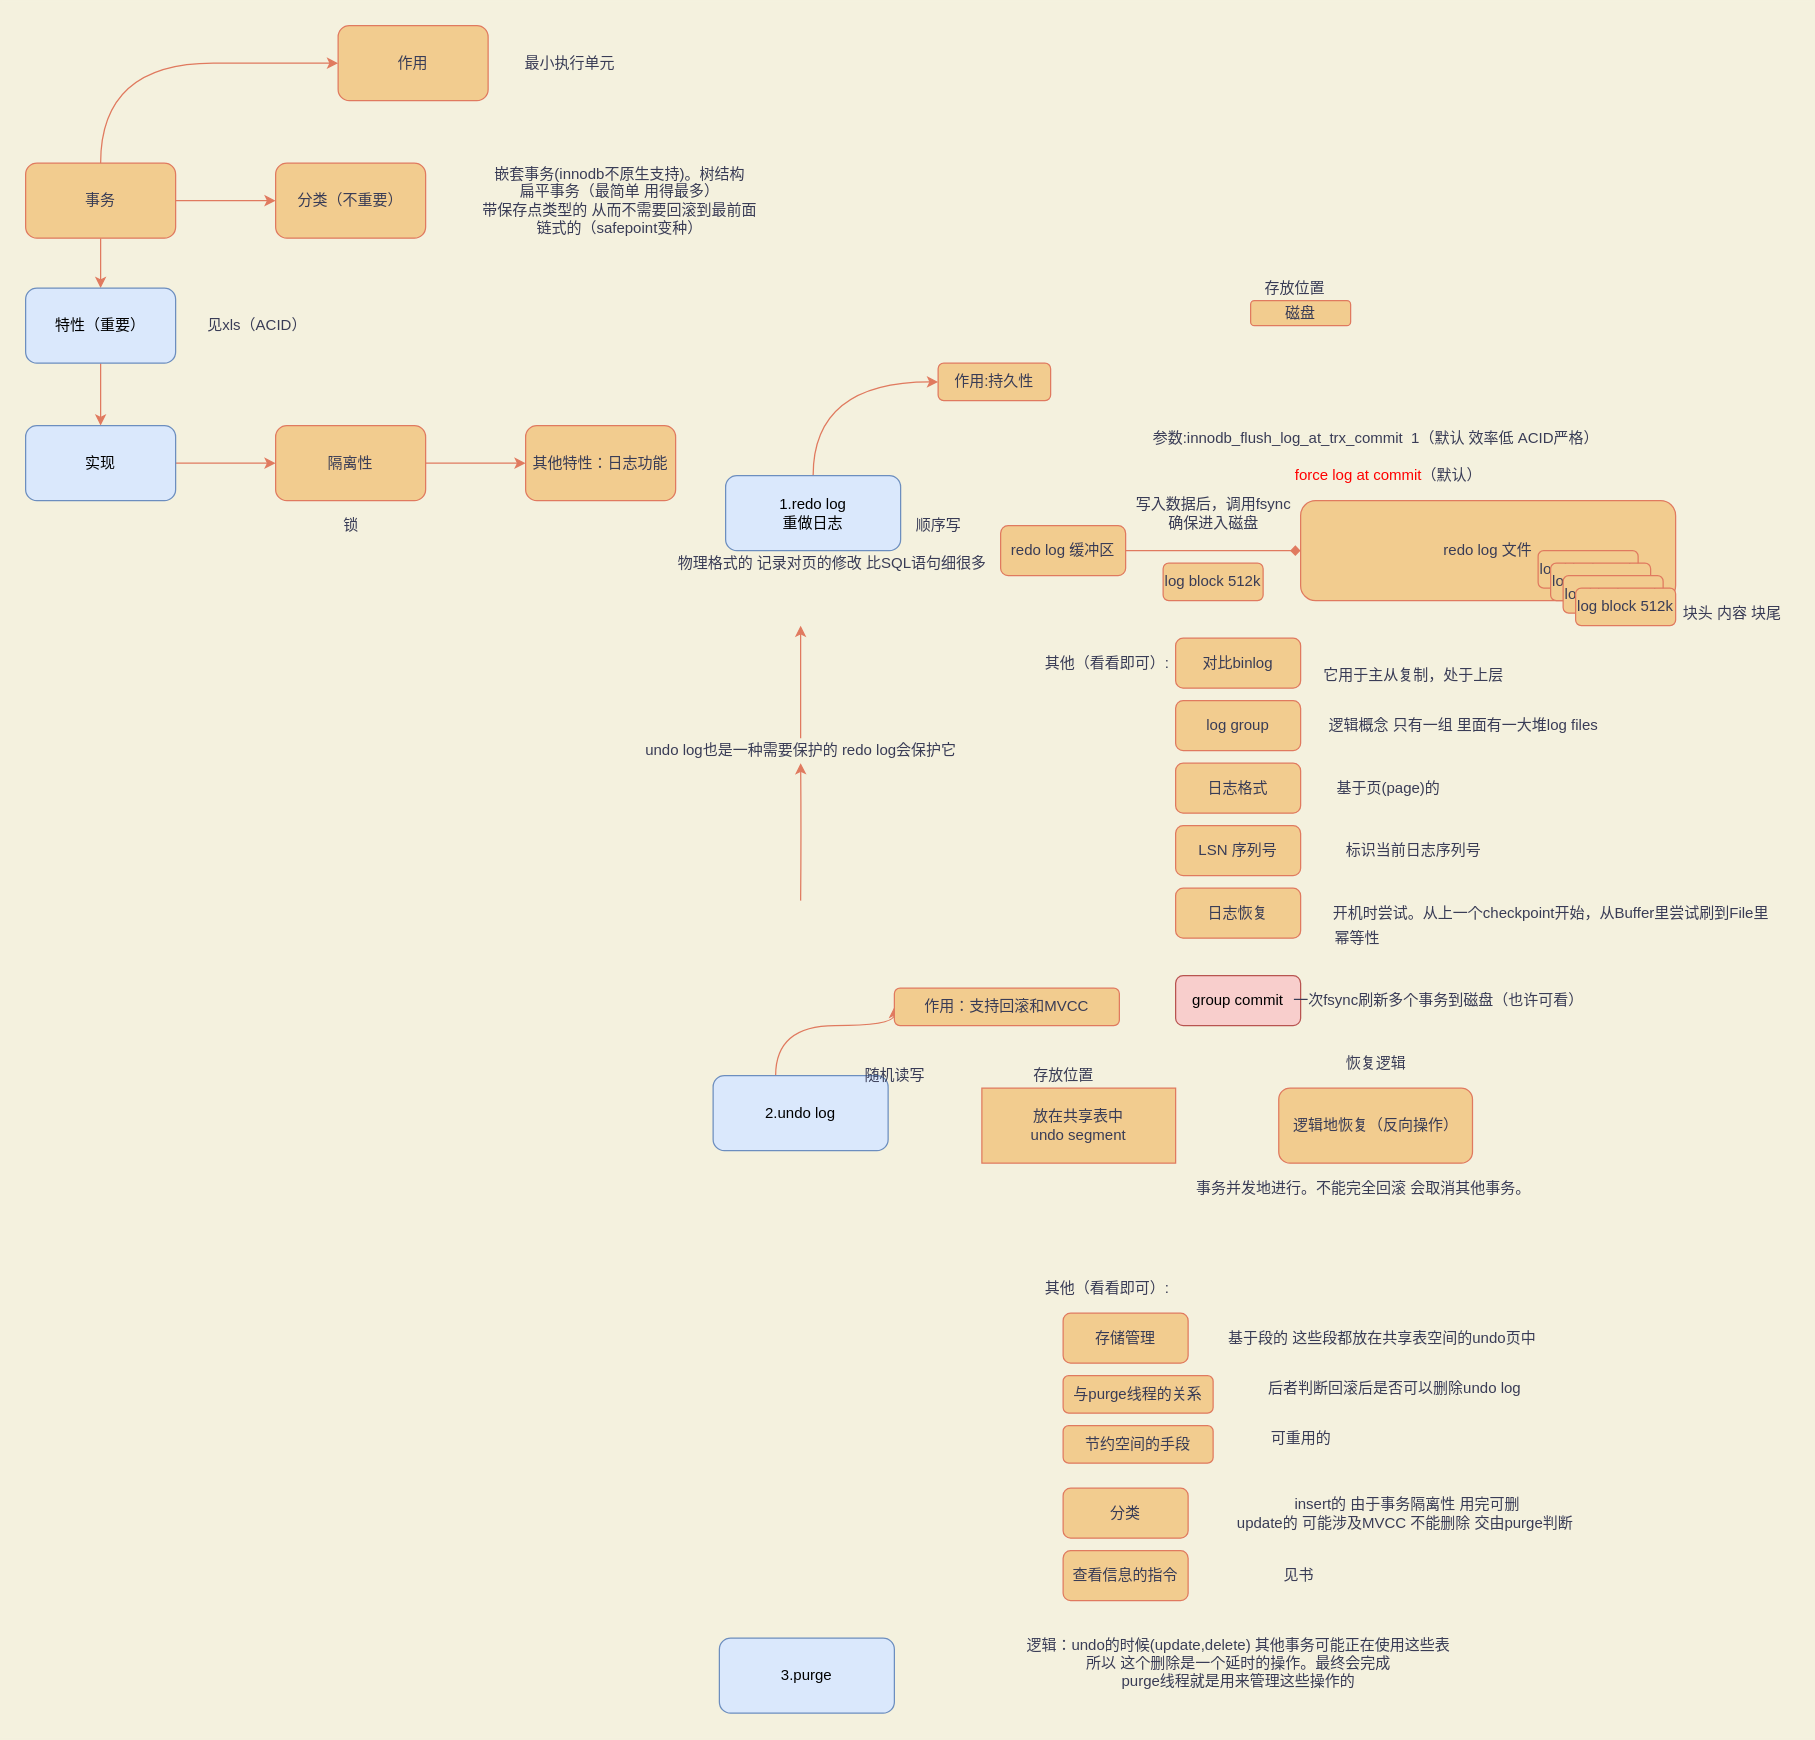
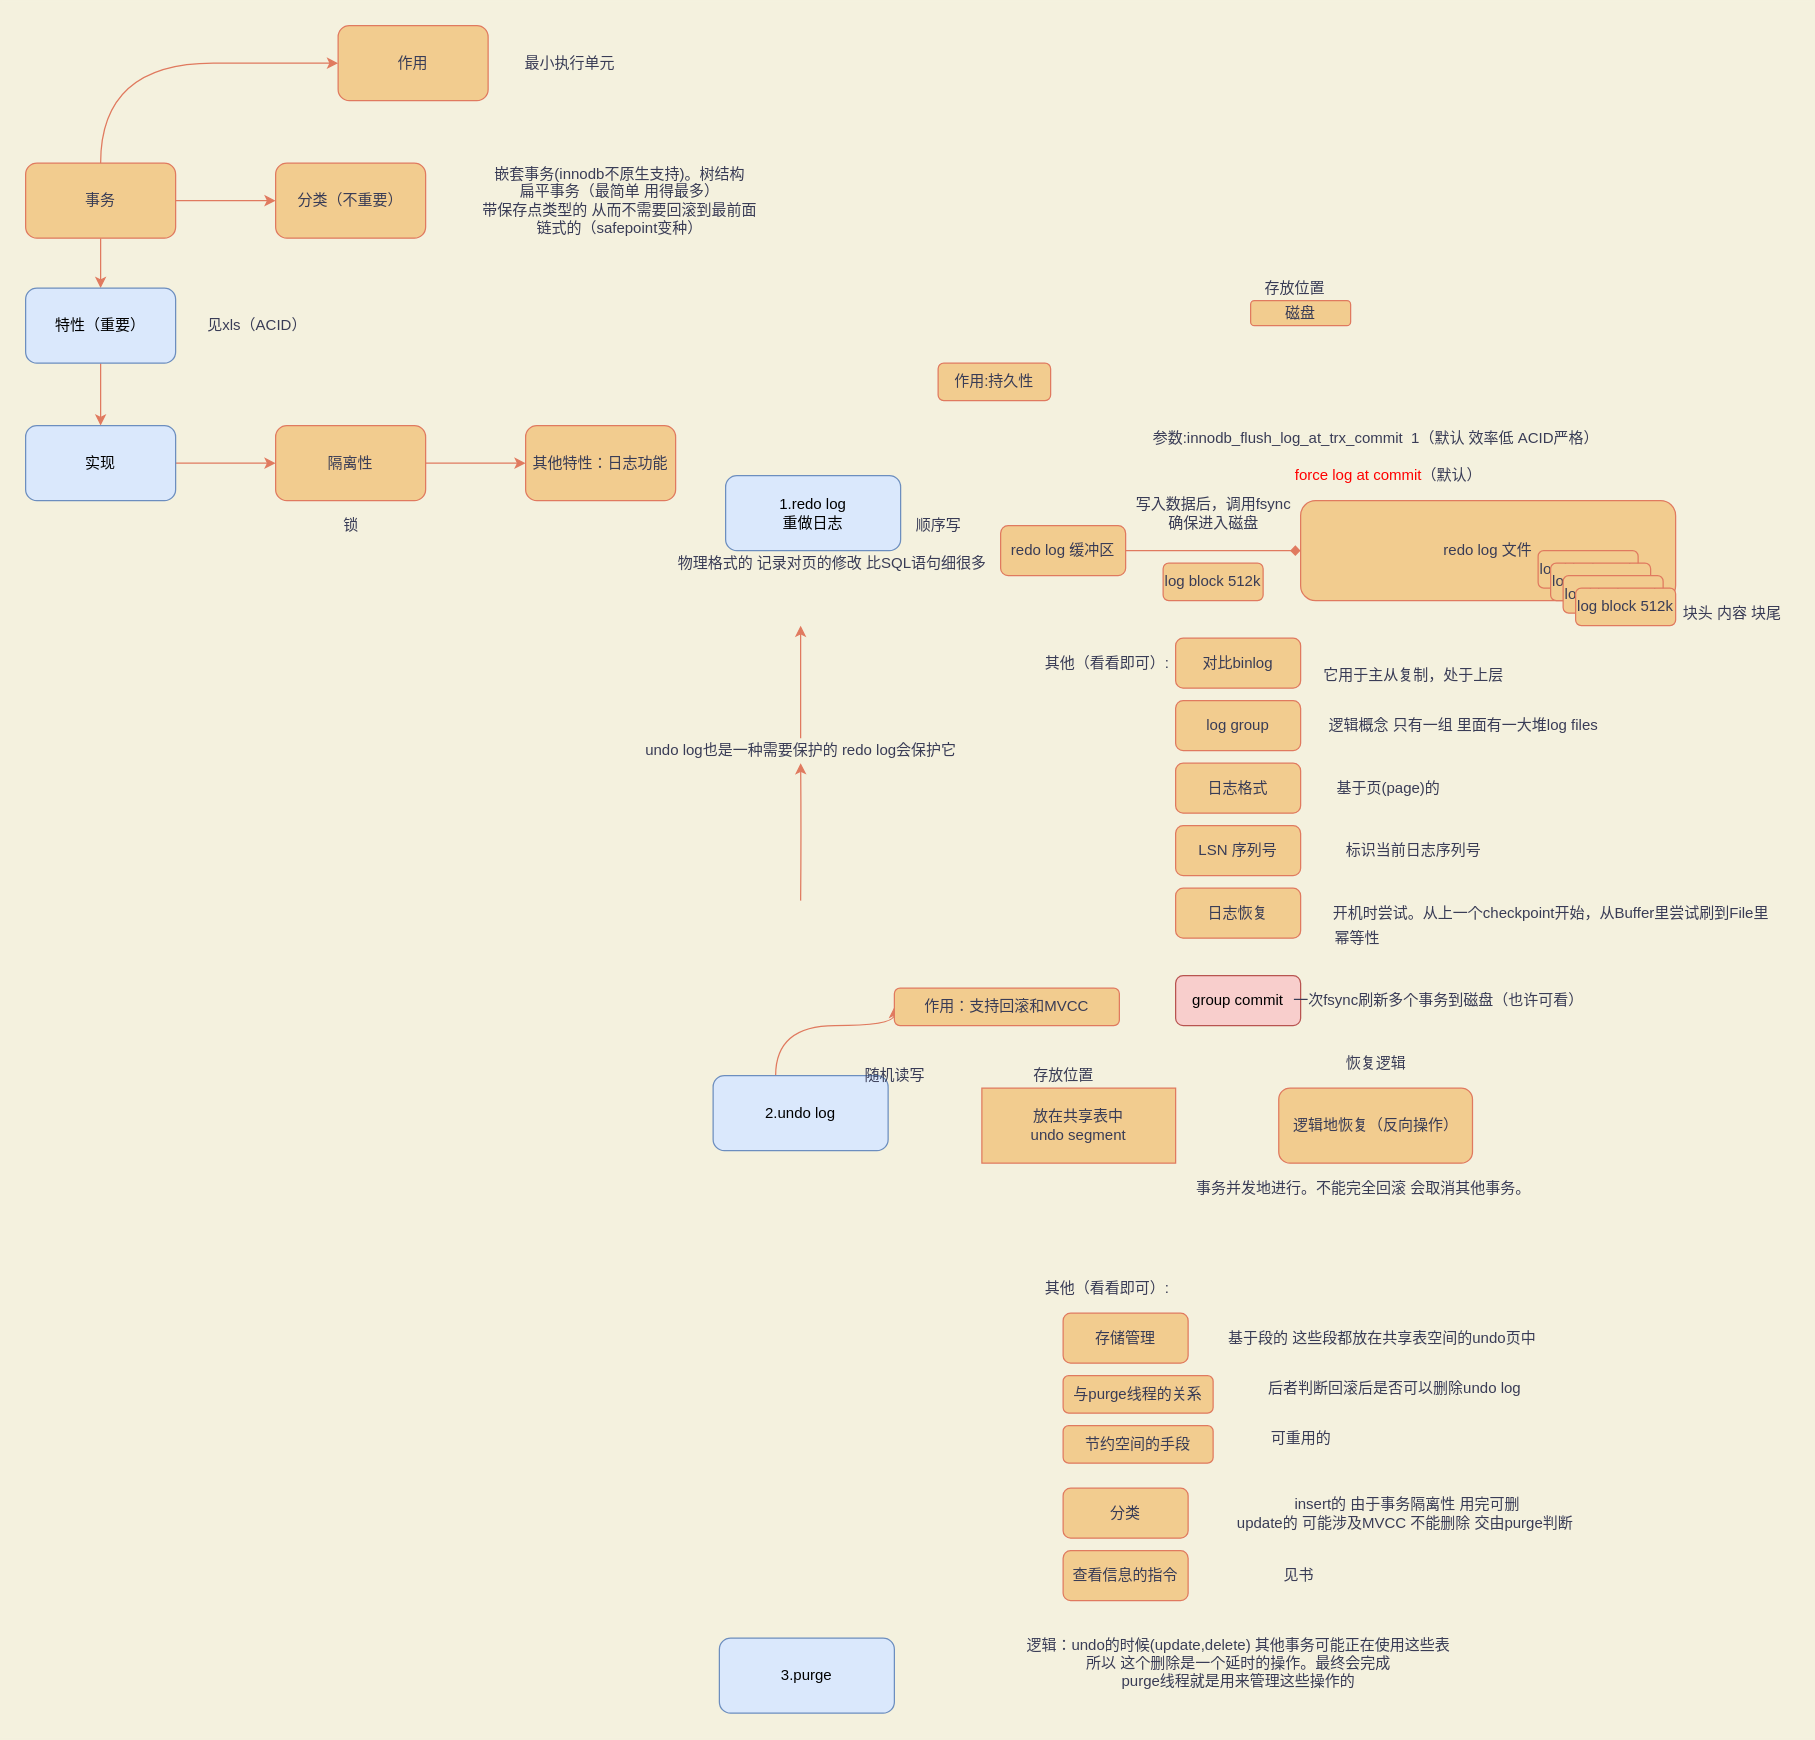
(848, 401) -> none
